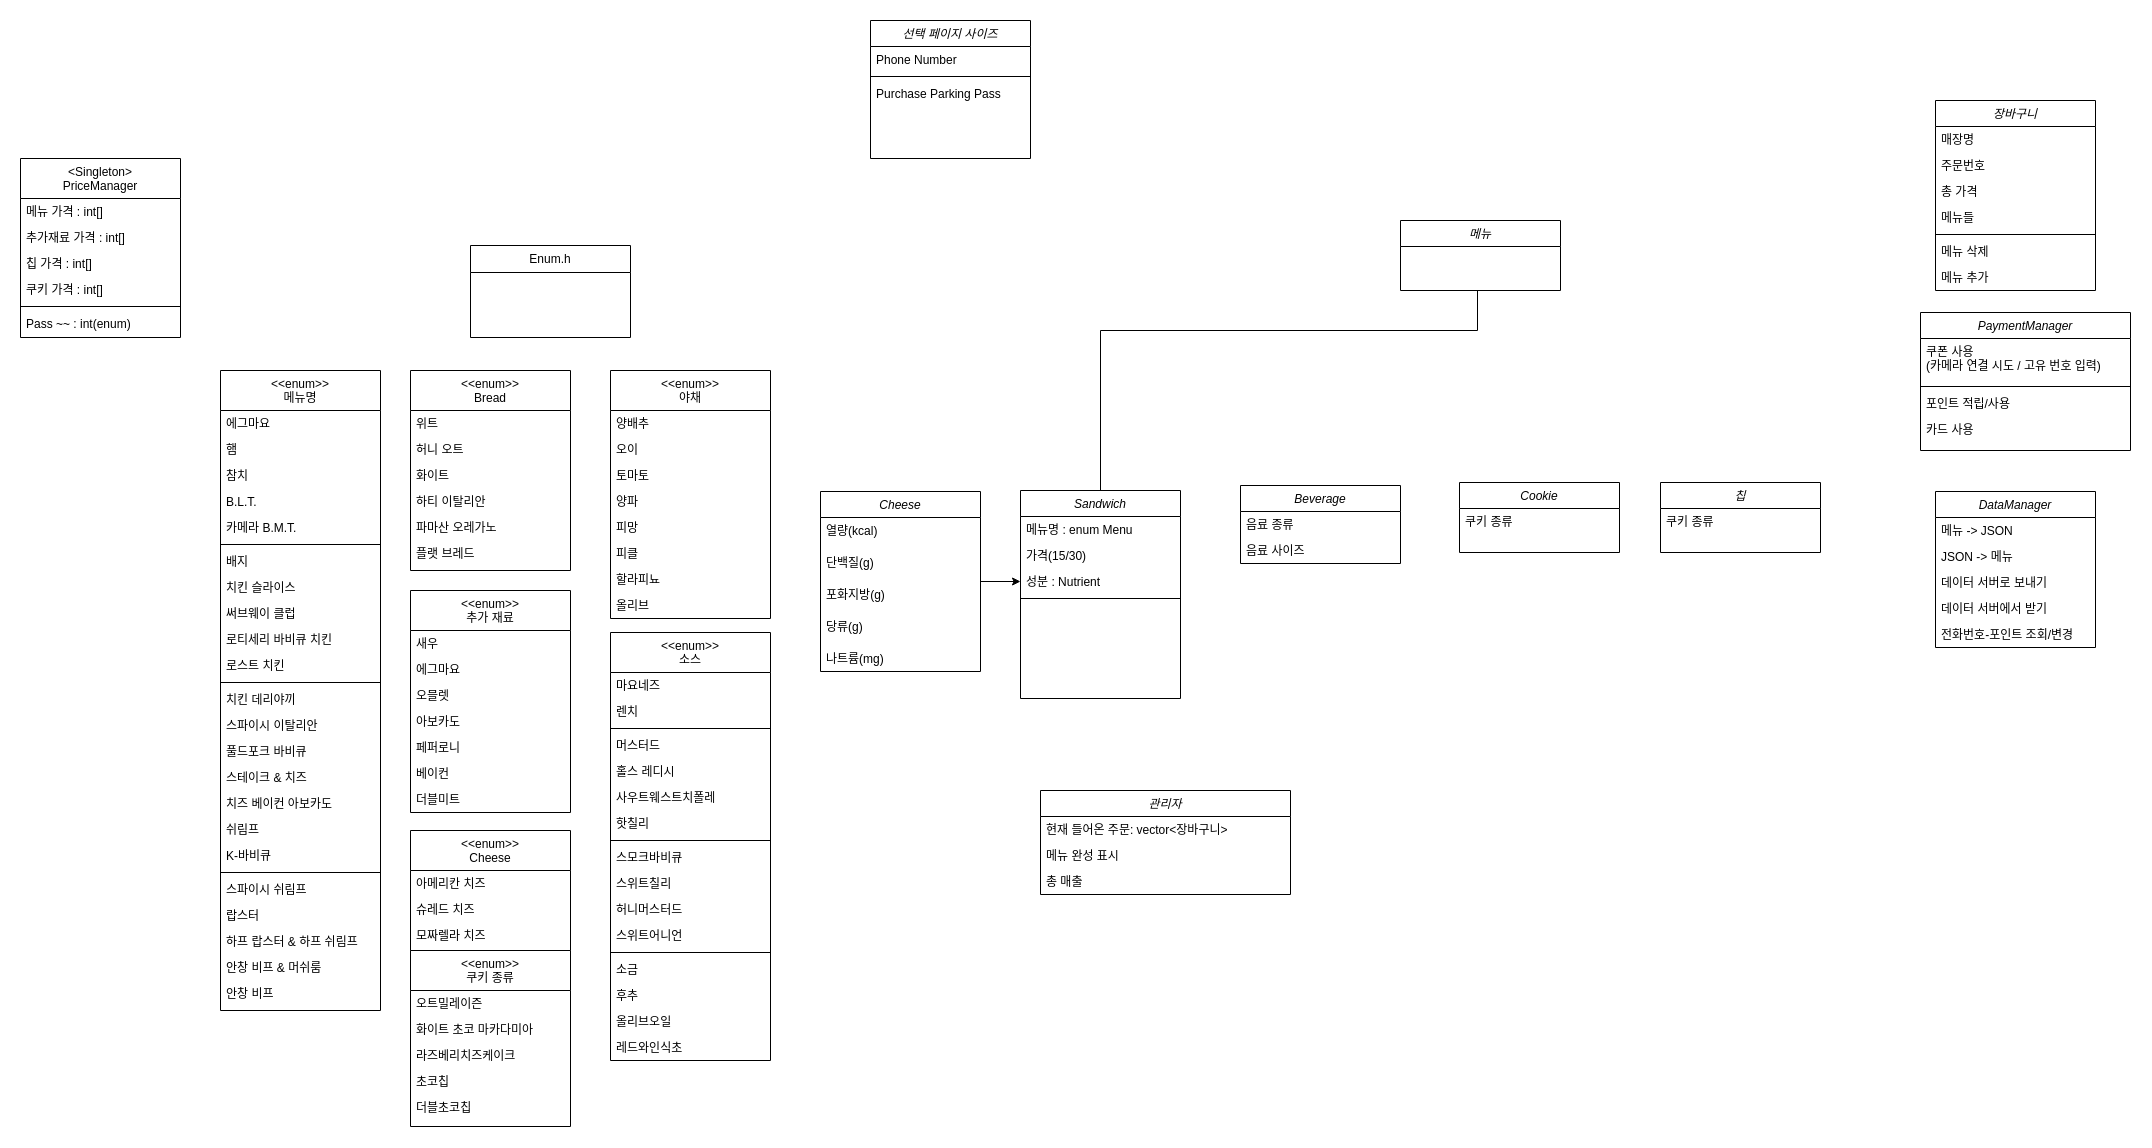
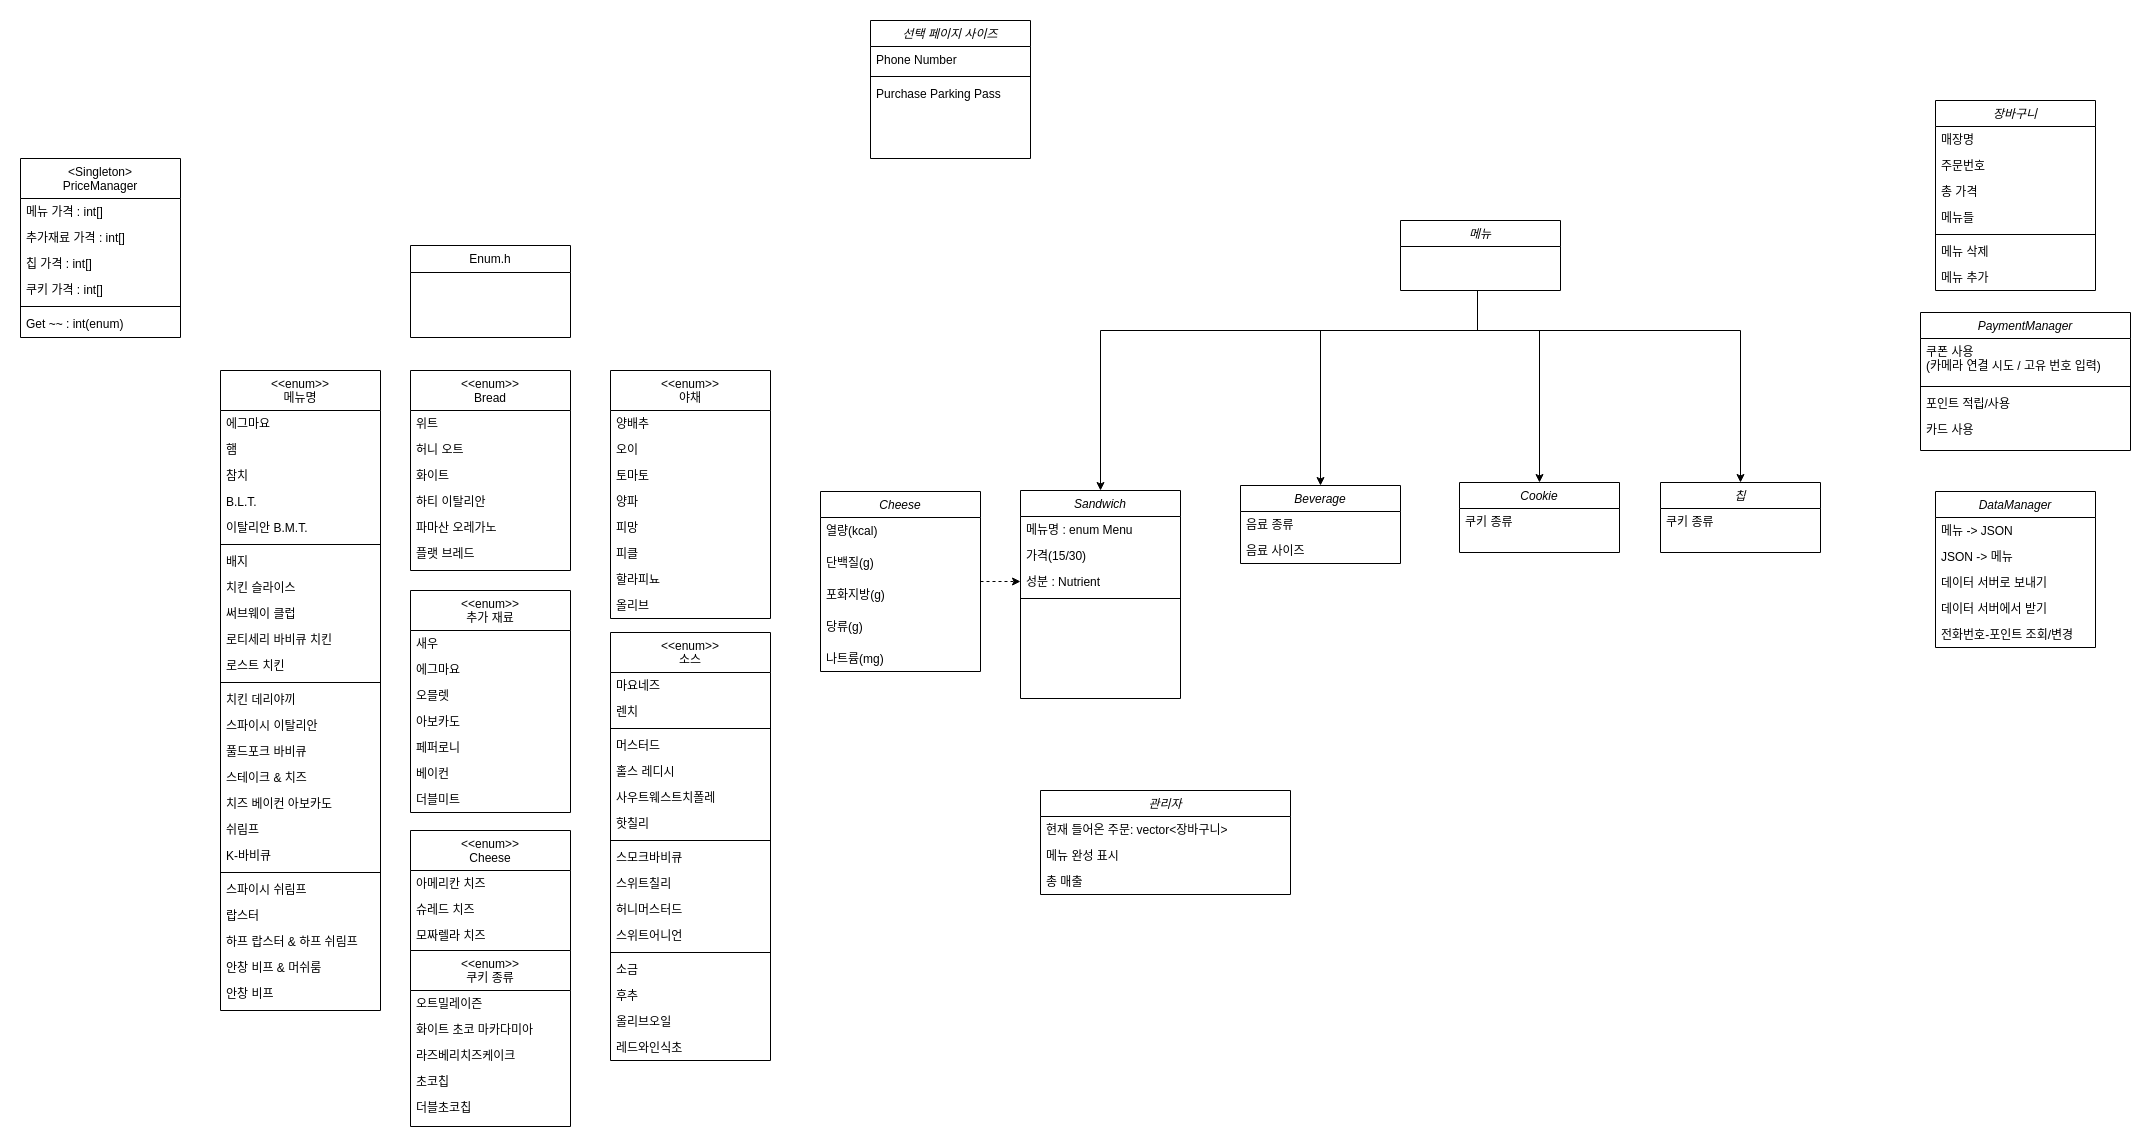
(551, 292) -> (491, 292)
(82, 324) -> (79, 324)
none -> (1714, 331)
none -> (1540, 404)
none -> (1321, 405)
(1101, 485) -> (1101, 482)
(261, 528) -> (267, 528)
(997, 582) -> (997, 582)
